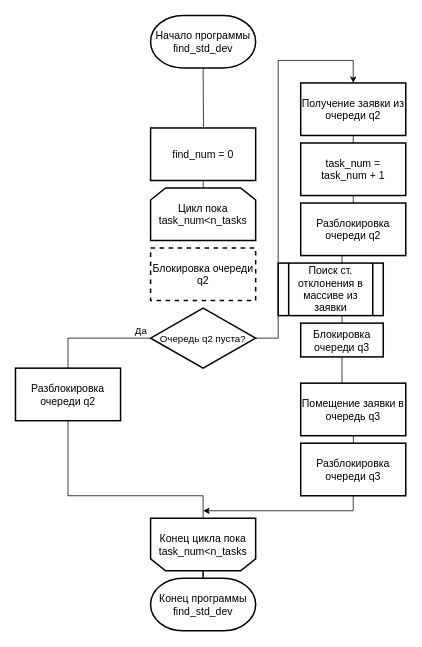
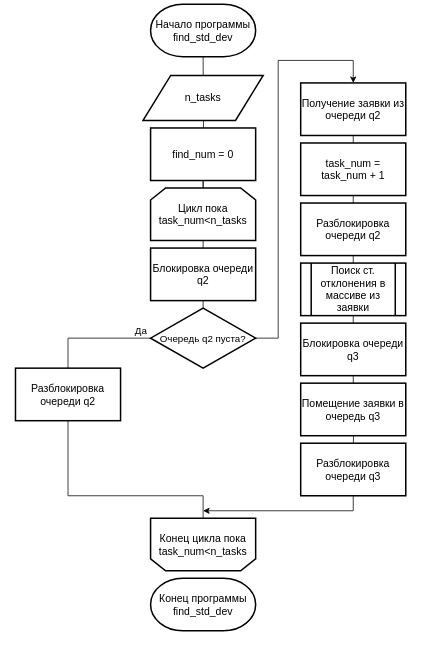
(203, 42) -> (203, 30)
none -> (203, 98)
none -> (203, 245)
(203, 274) -> (203, 274)
(330, 289) -> (353, 289)
(342, 340) -> (353, 349)
(203, 573) -> none
